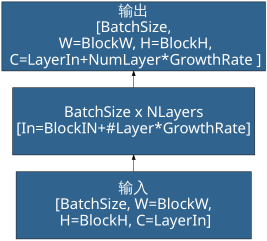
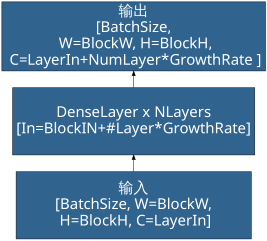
(134, 121) -> (134, 121)
